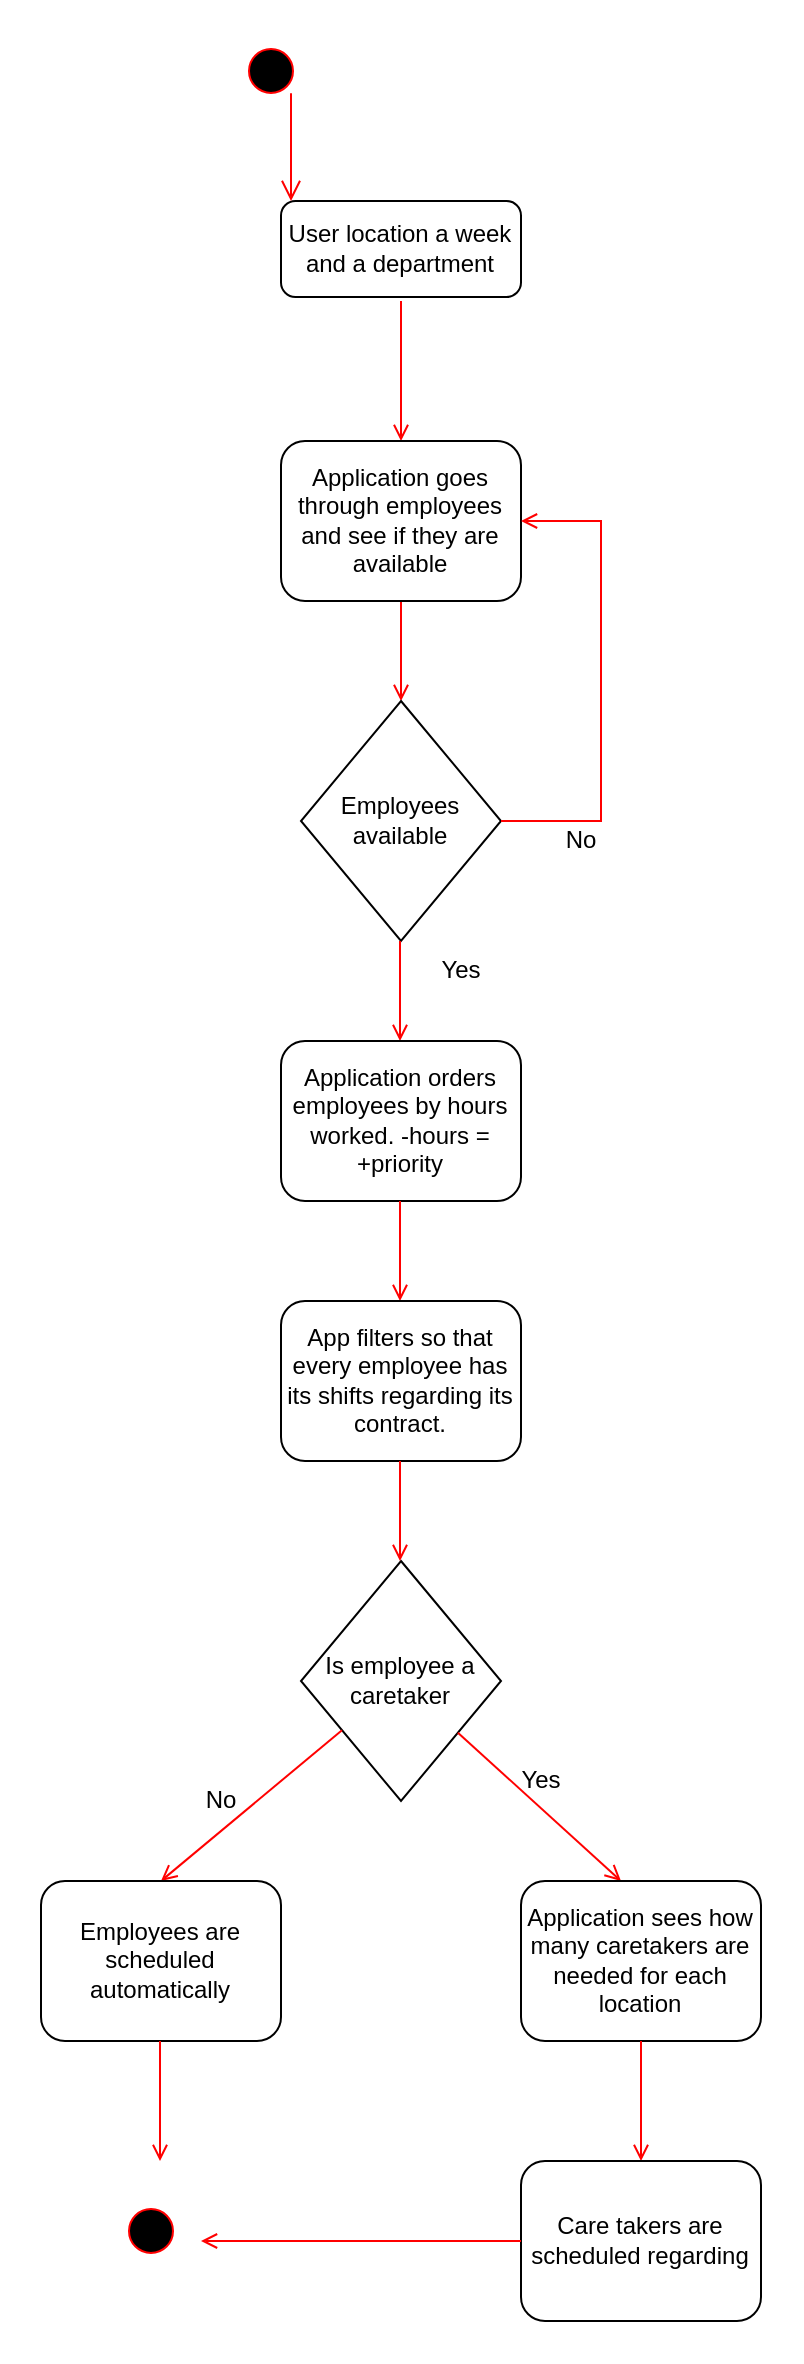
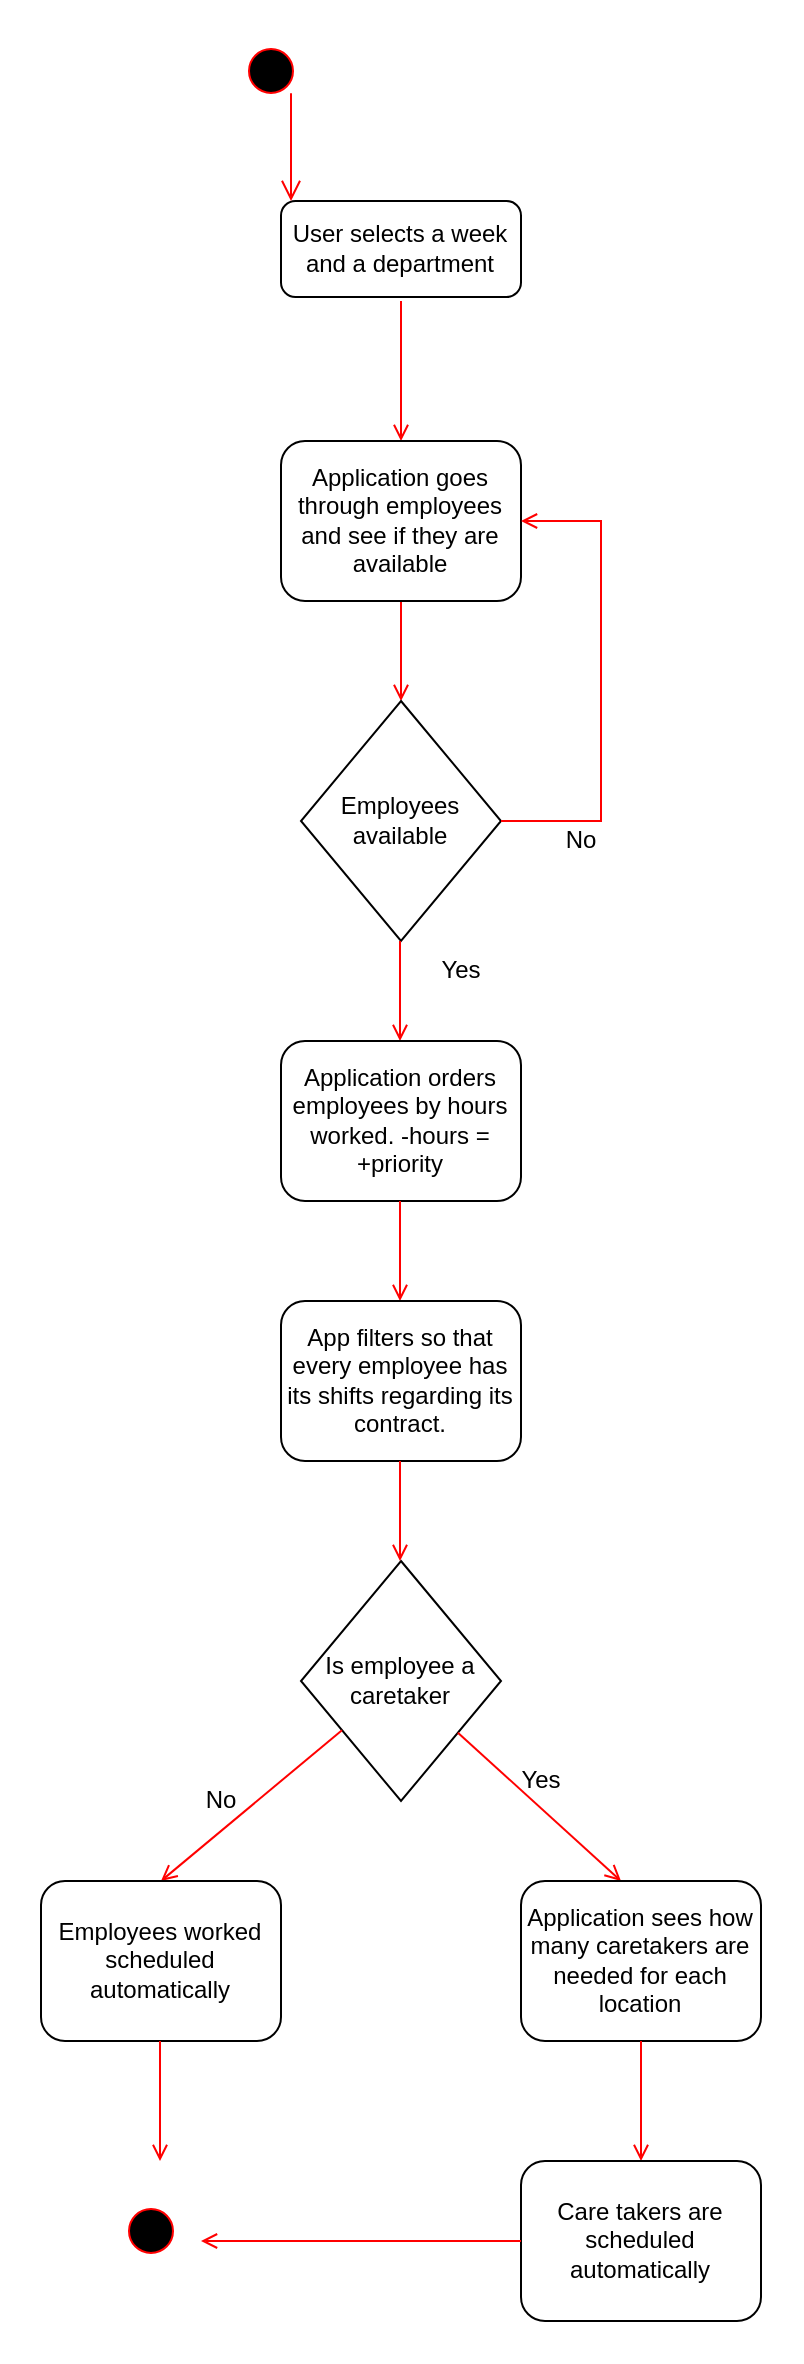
(401, 249) -> (401, 249)
(161, 1961) -> (161, 1961)
(641, 2241) -> (641, 2241)
